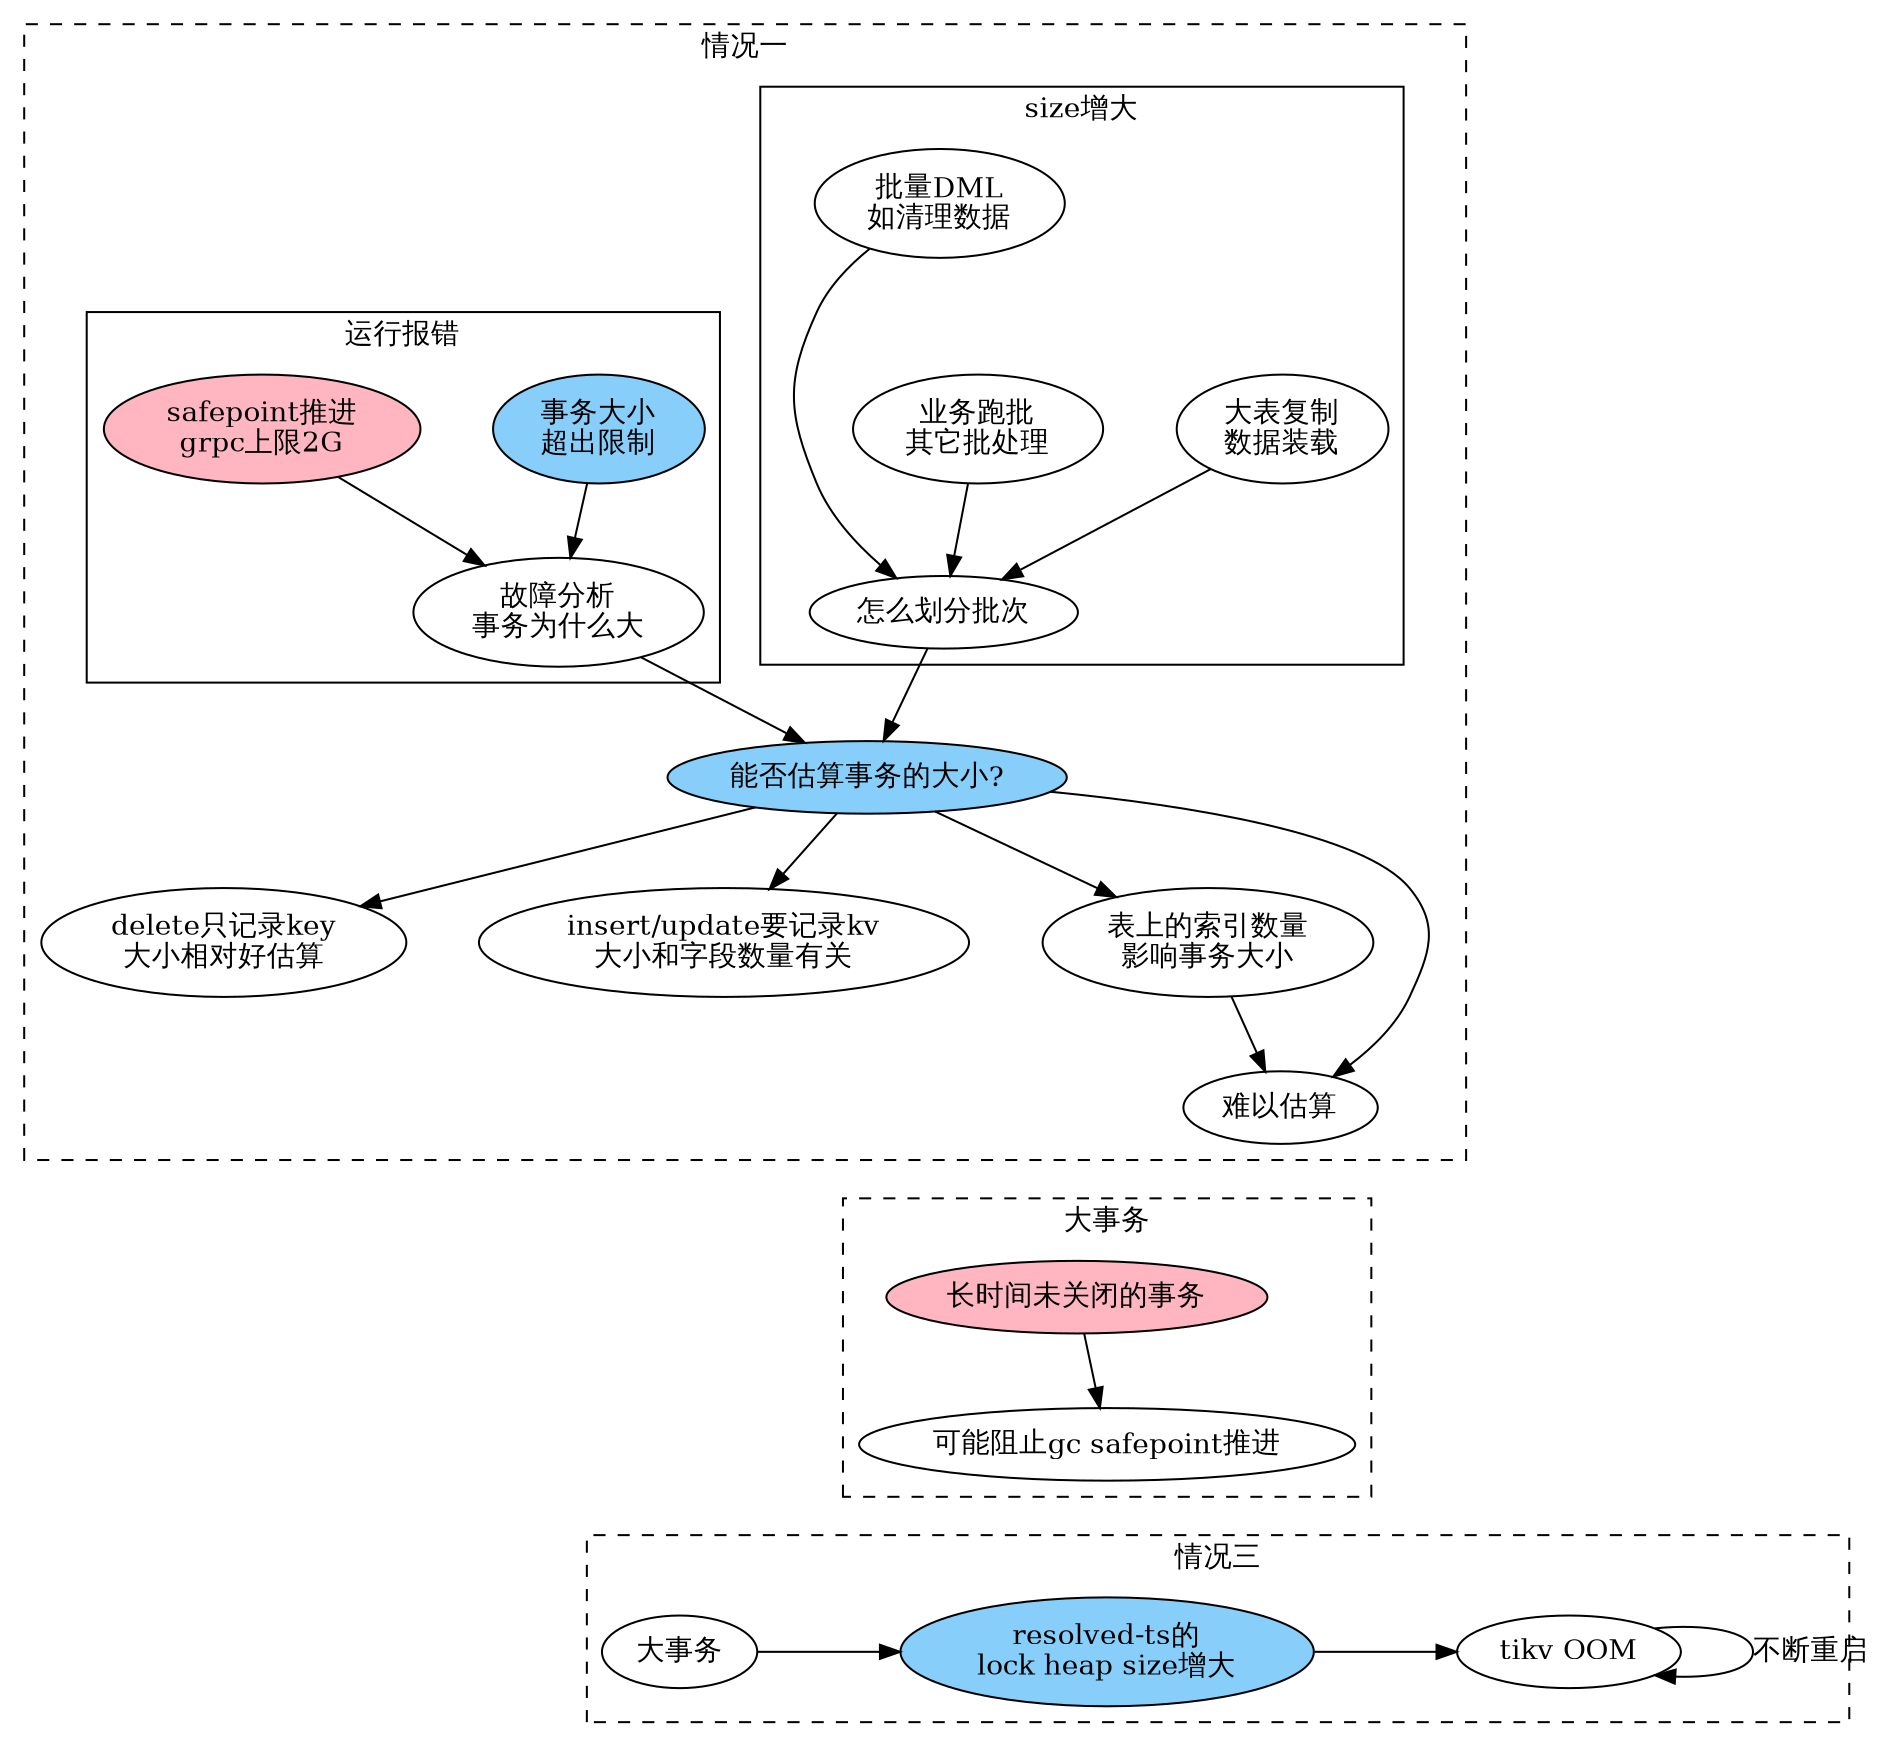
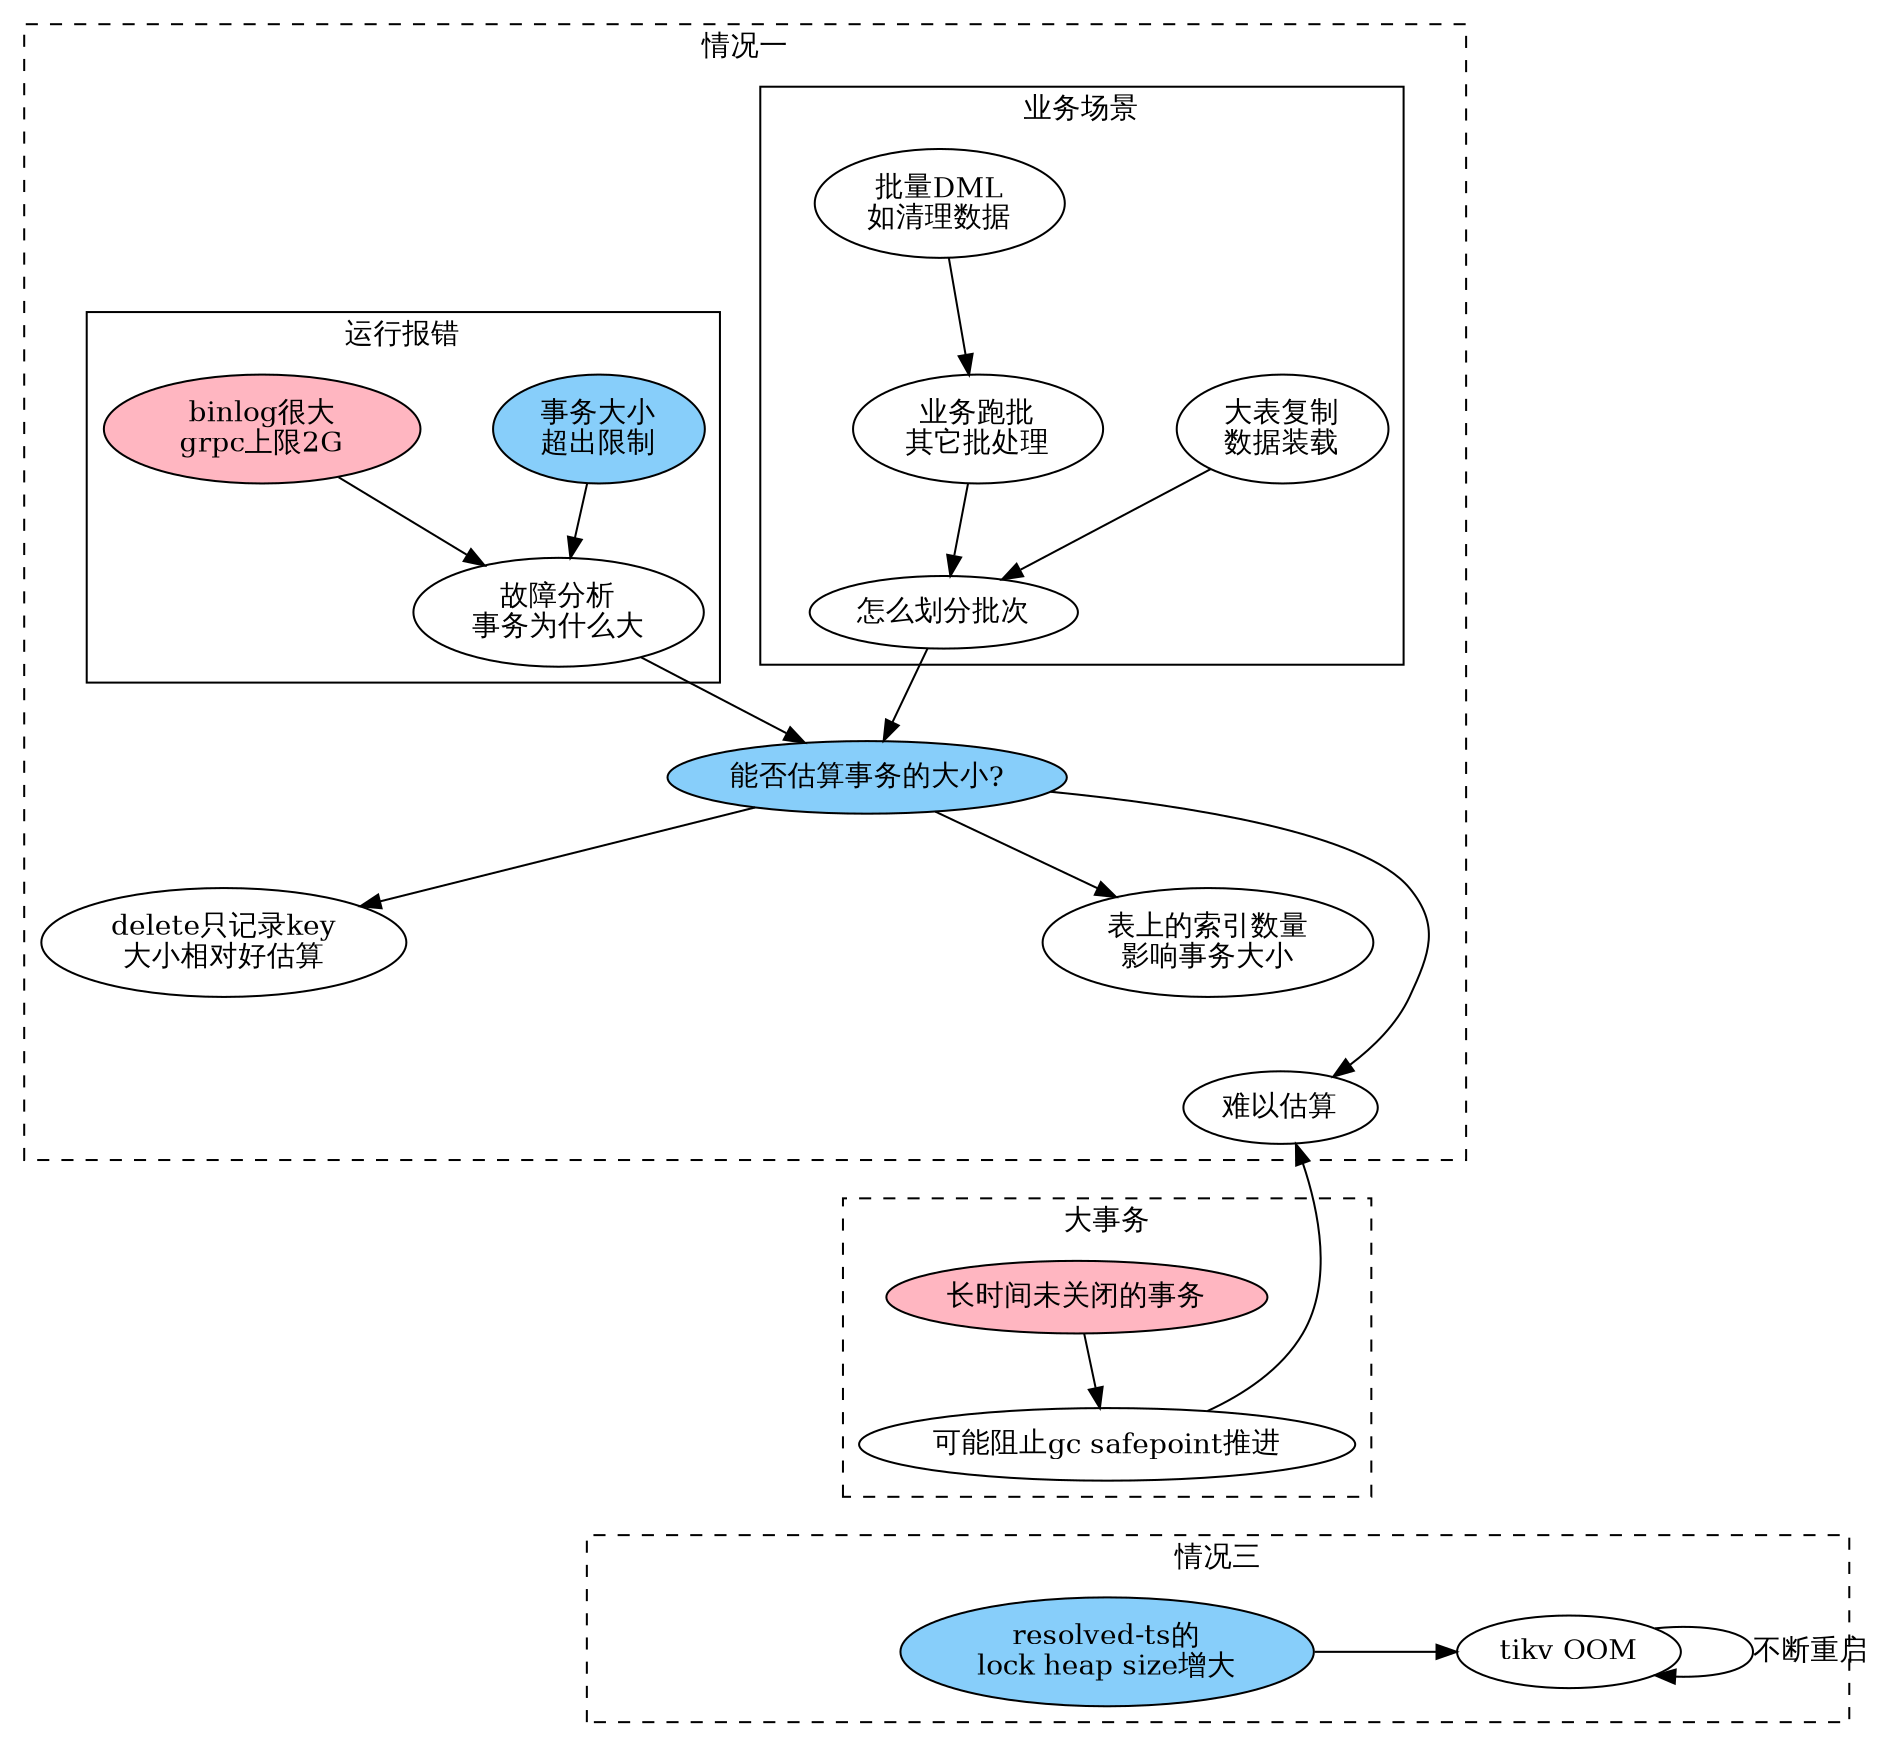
(1082, 110) -> (1082, 110)
(795, 408) -> (957, 306)
(262, 429) -> (262, 429)
(724, 942) -> none
(1244, 1025) -> (1313, 1310)
(680, 1652) -> none
